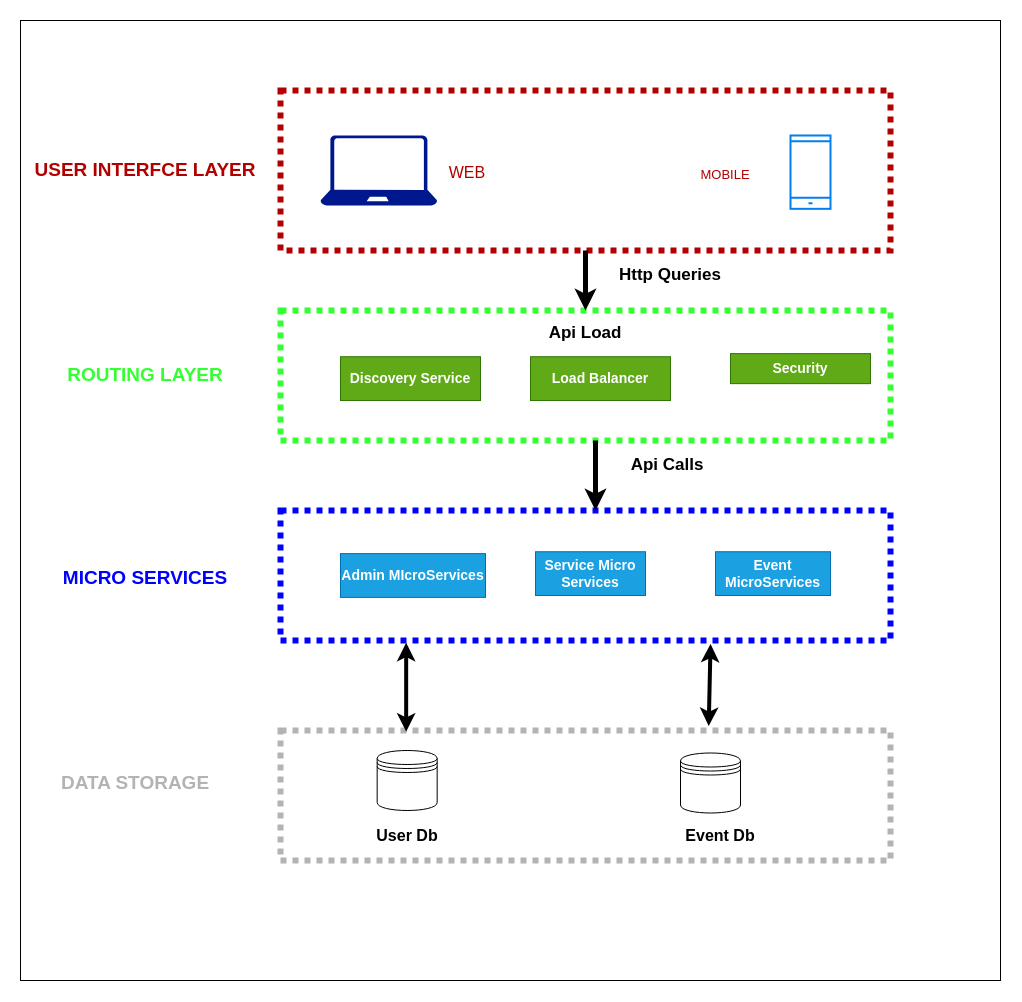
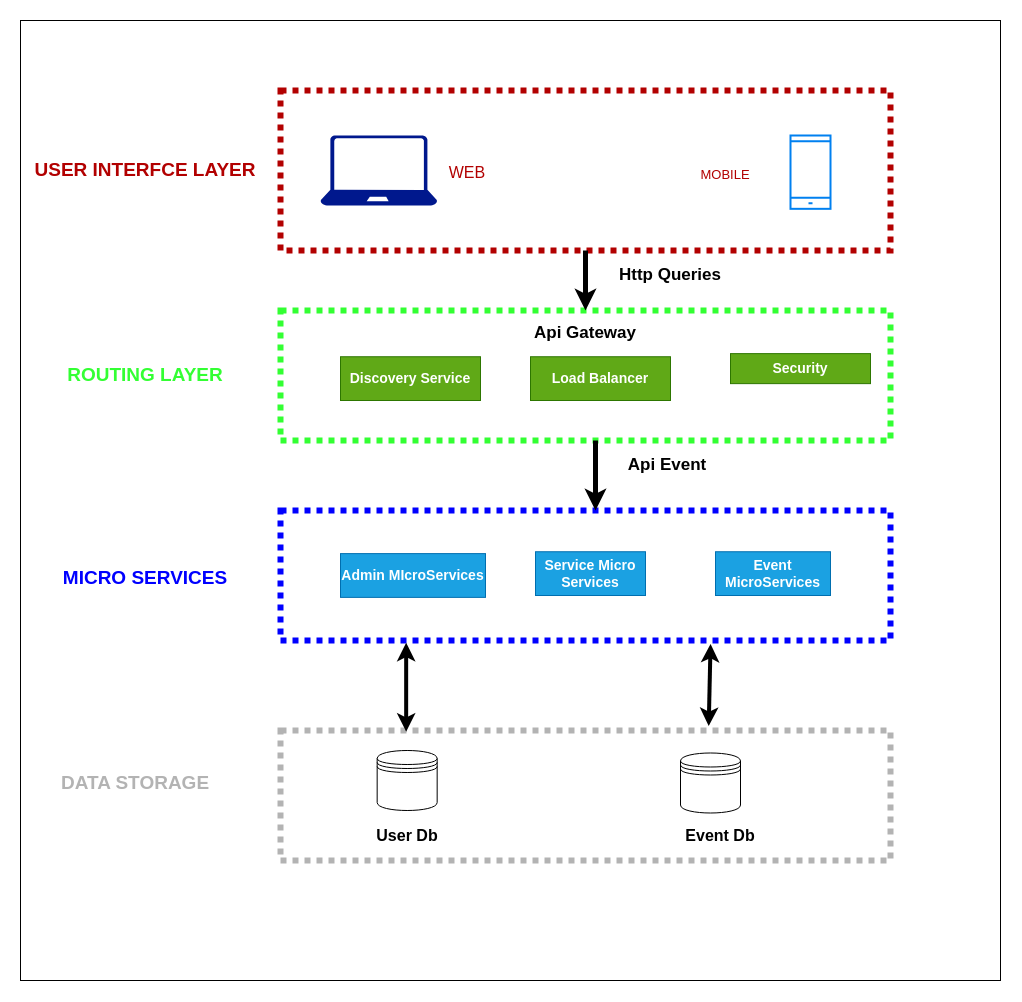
(586, 334) -> (586, 334)
(668, 466) -> (668, 466)
